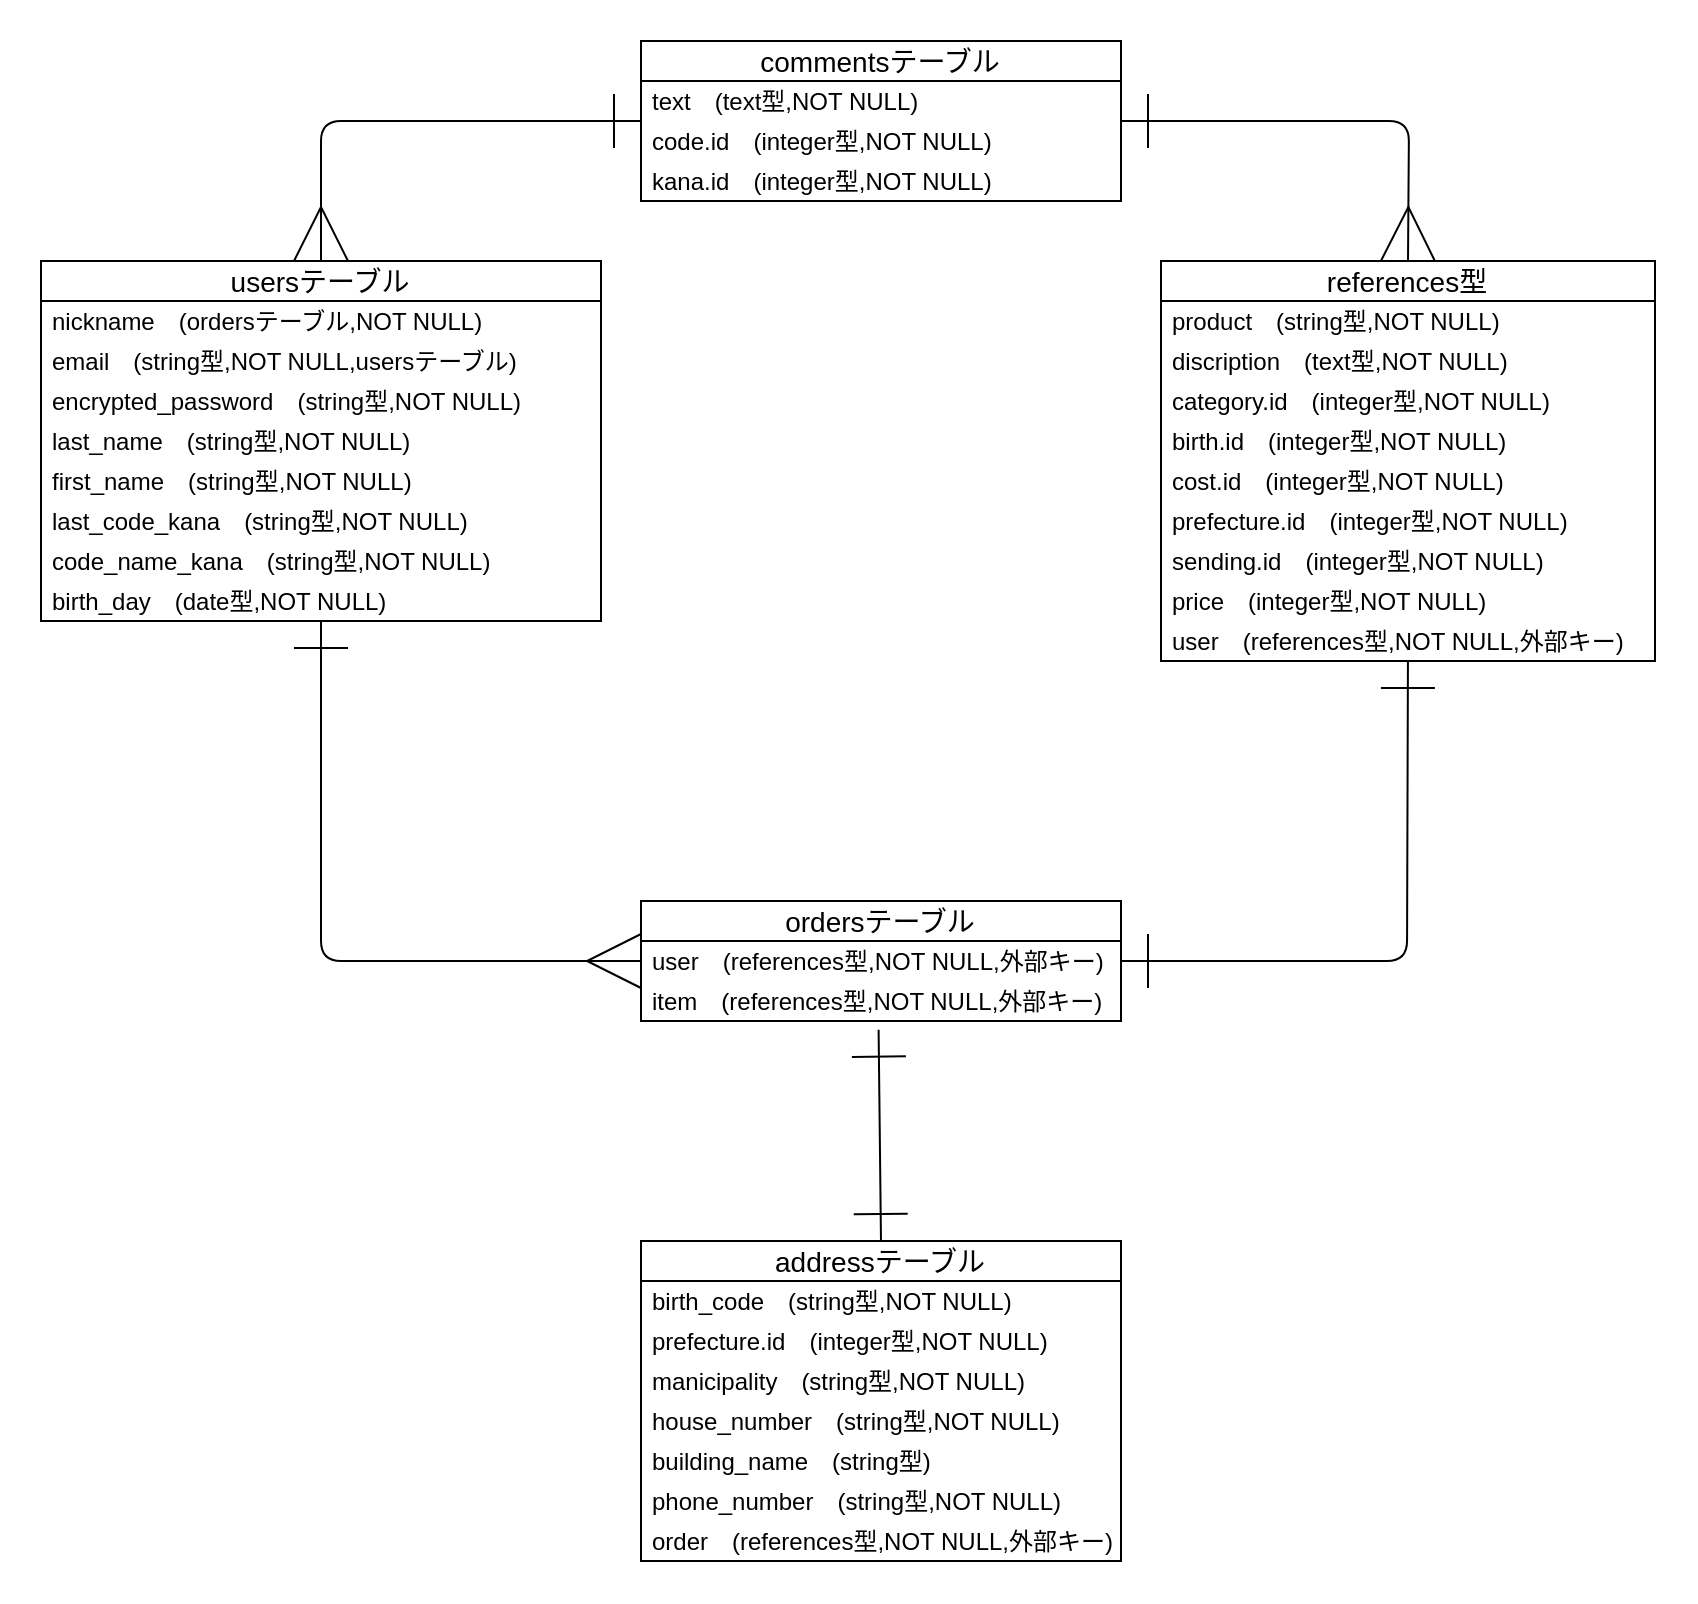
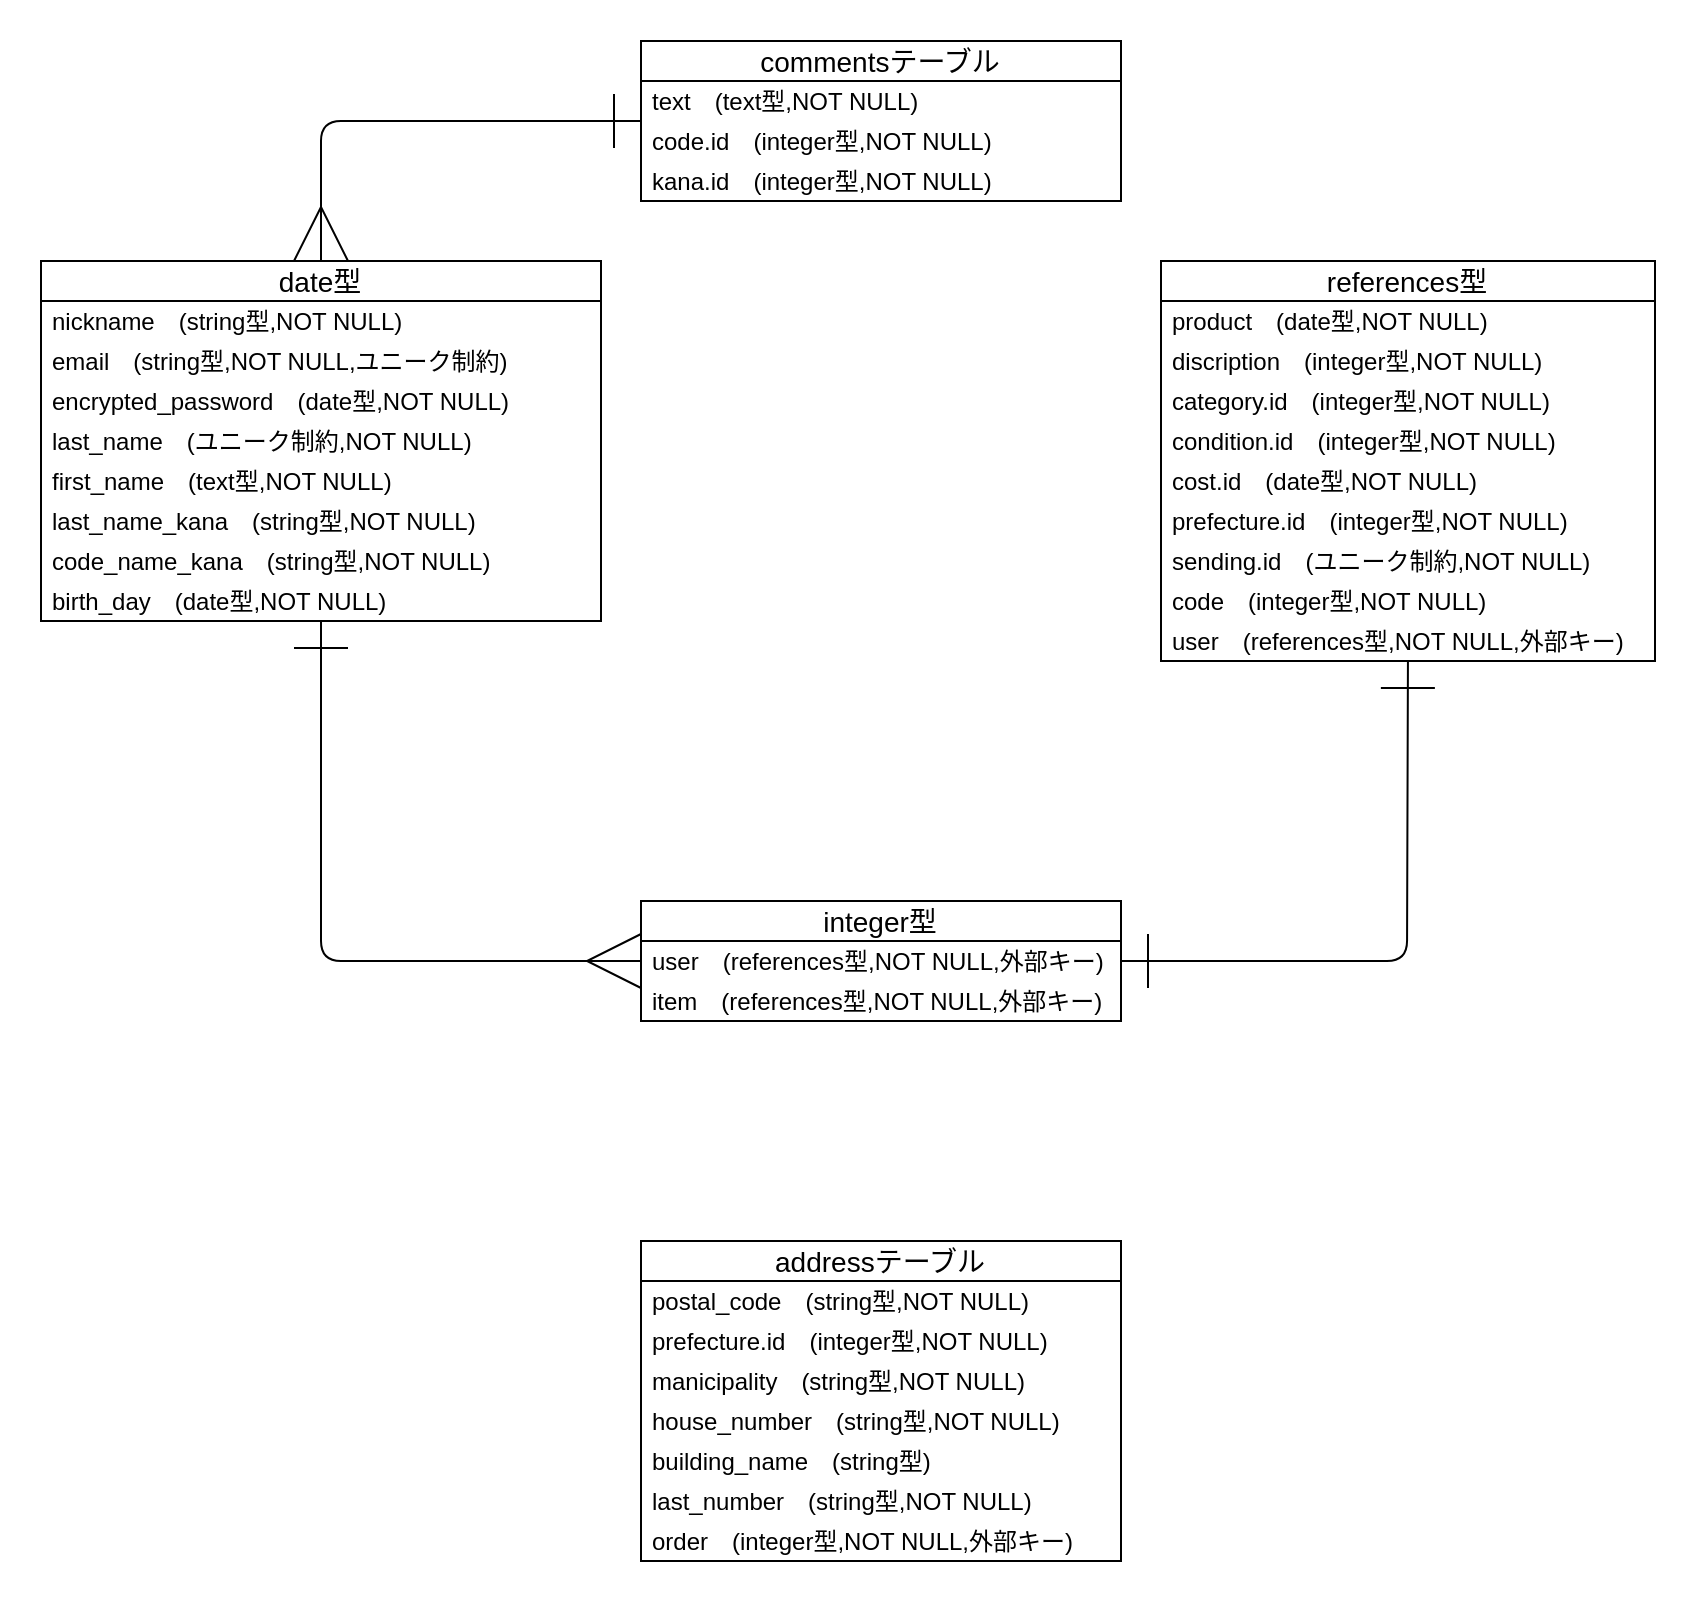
(1329, 121) -> none
(320, 283) -> (320, 283)
(271, 322) -> (232, 322)
(1348, 322) -> (1338, 322)
(293, 362) -> (284, 362)
(1355, 362) -> (1372, 362)
(302, 402) -> (292, 402)
(238, 442) -> (261, 442)
(1352, 442) -> (1376, 442)
(245, 482) -> (235, 482)
(1348, 482) -> (1331, 482)
(272, 522) -> (272, 522)
(1365, 562) -> (1382, 562)
(1338, 602) -> (1334, 602)
(880, 923) -> (880, 923)
(880, 1136) -> none
(845, 1302) -> (852, 1302)
(862, 1502) -> (852, 1502)
(896, 1542) -> (873, 1542)
